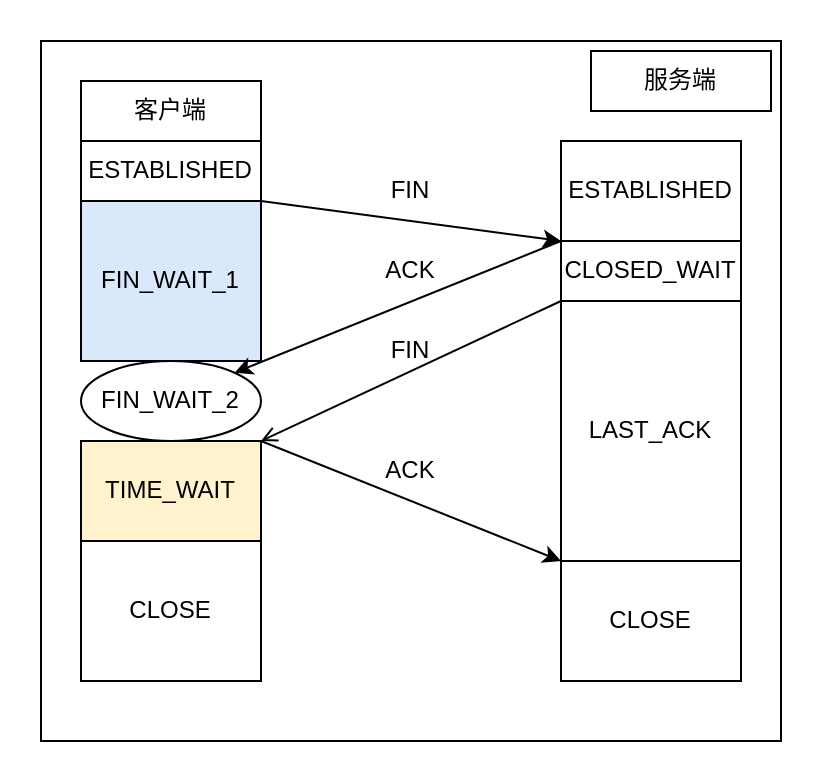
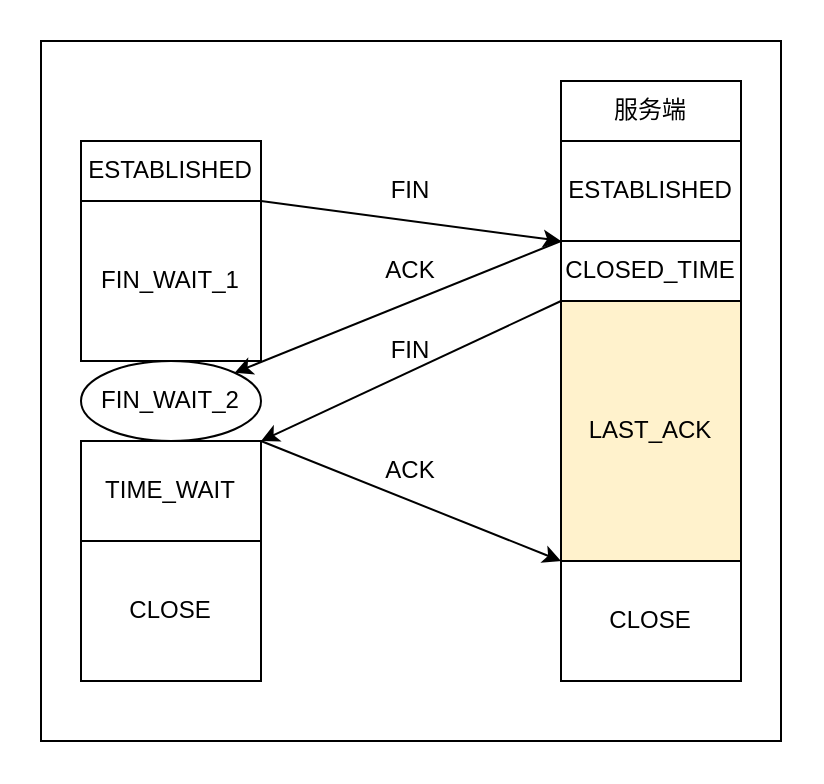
(681, 81) -> (651, 111)
(171, 111) -> none
(651, 271) -> (651, 271)
(171, 281) -> (171, 281)
(651, 431) -> (651, 431)
(271, 436) -> (274, 435)
(171, 491) -> (171, 491)
